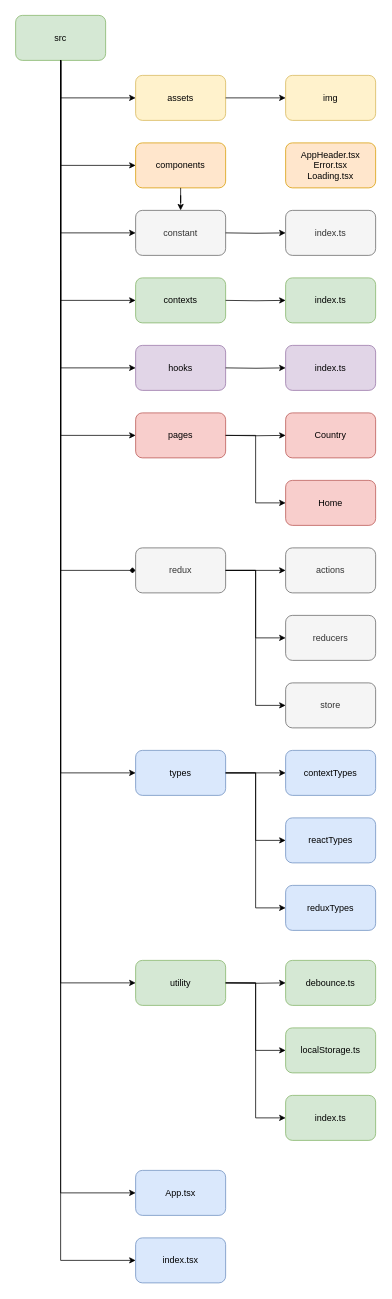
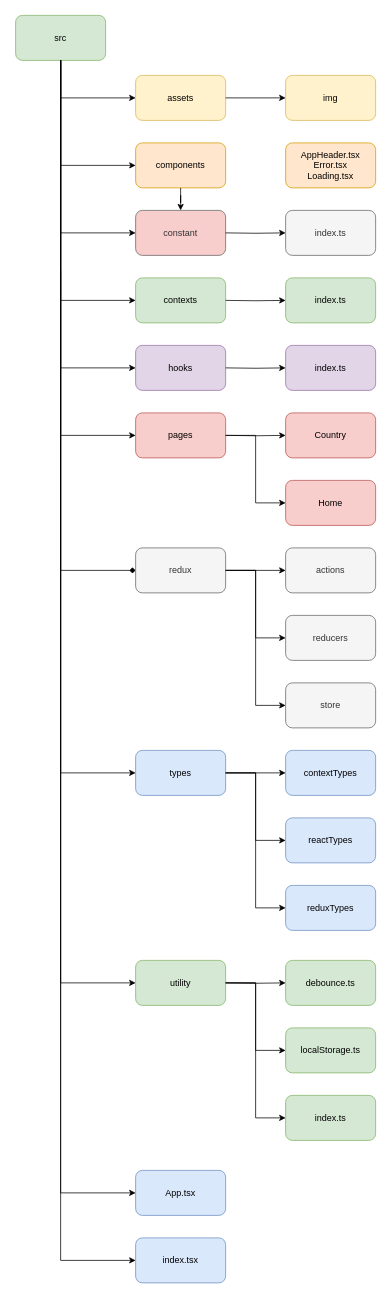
(180, 233) -> (180, 233)
